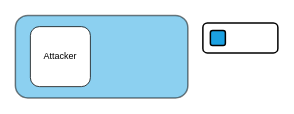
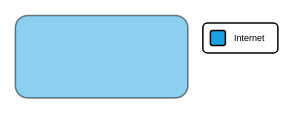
none -> (252, 38)
(60, 57) -> none
